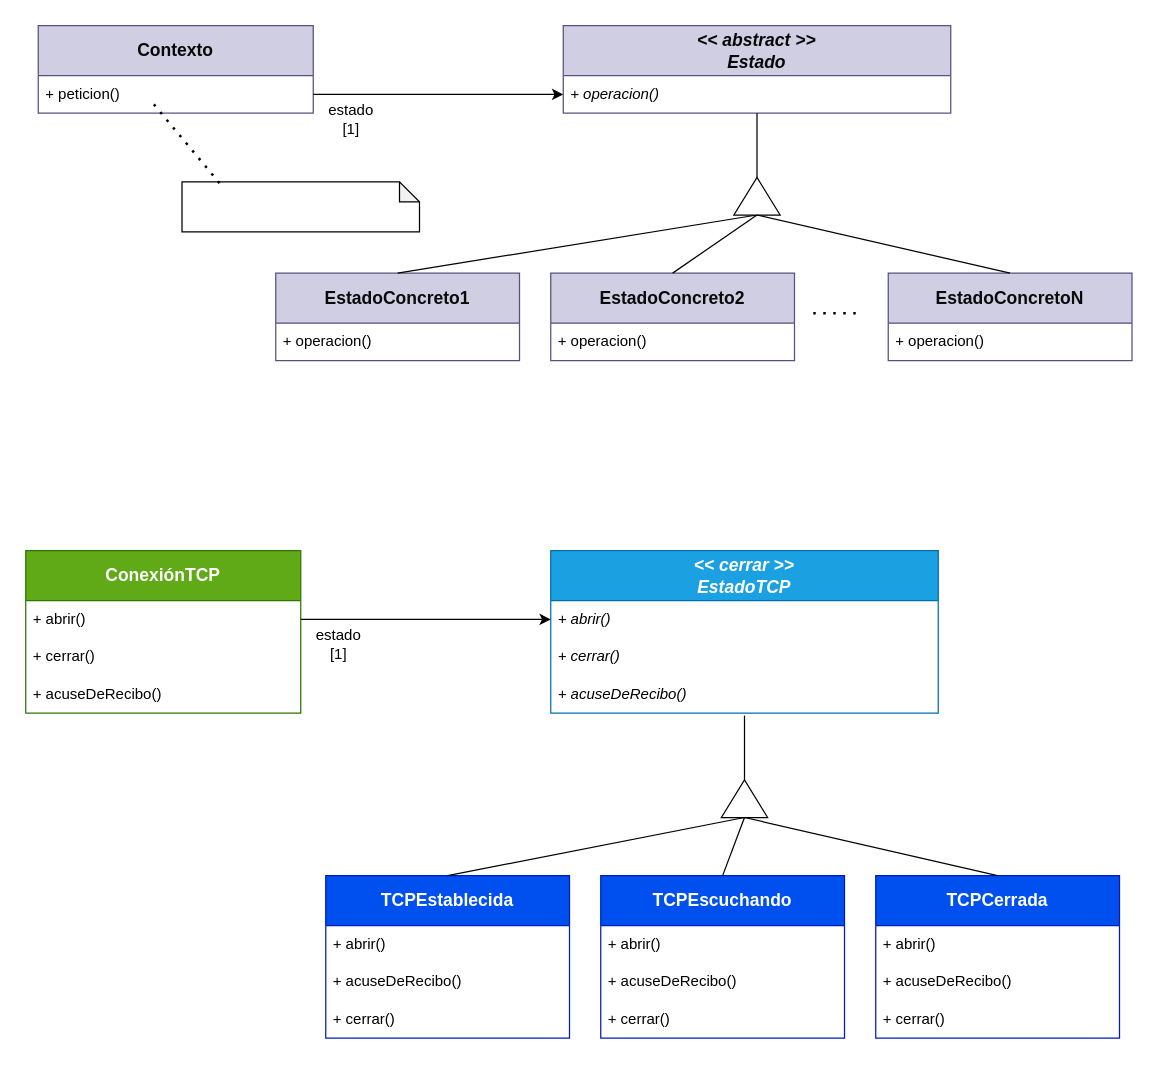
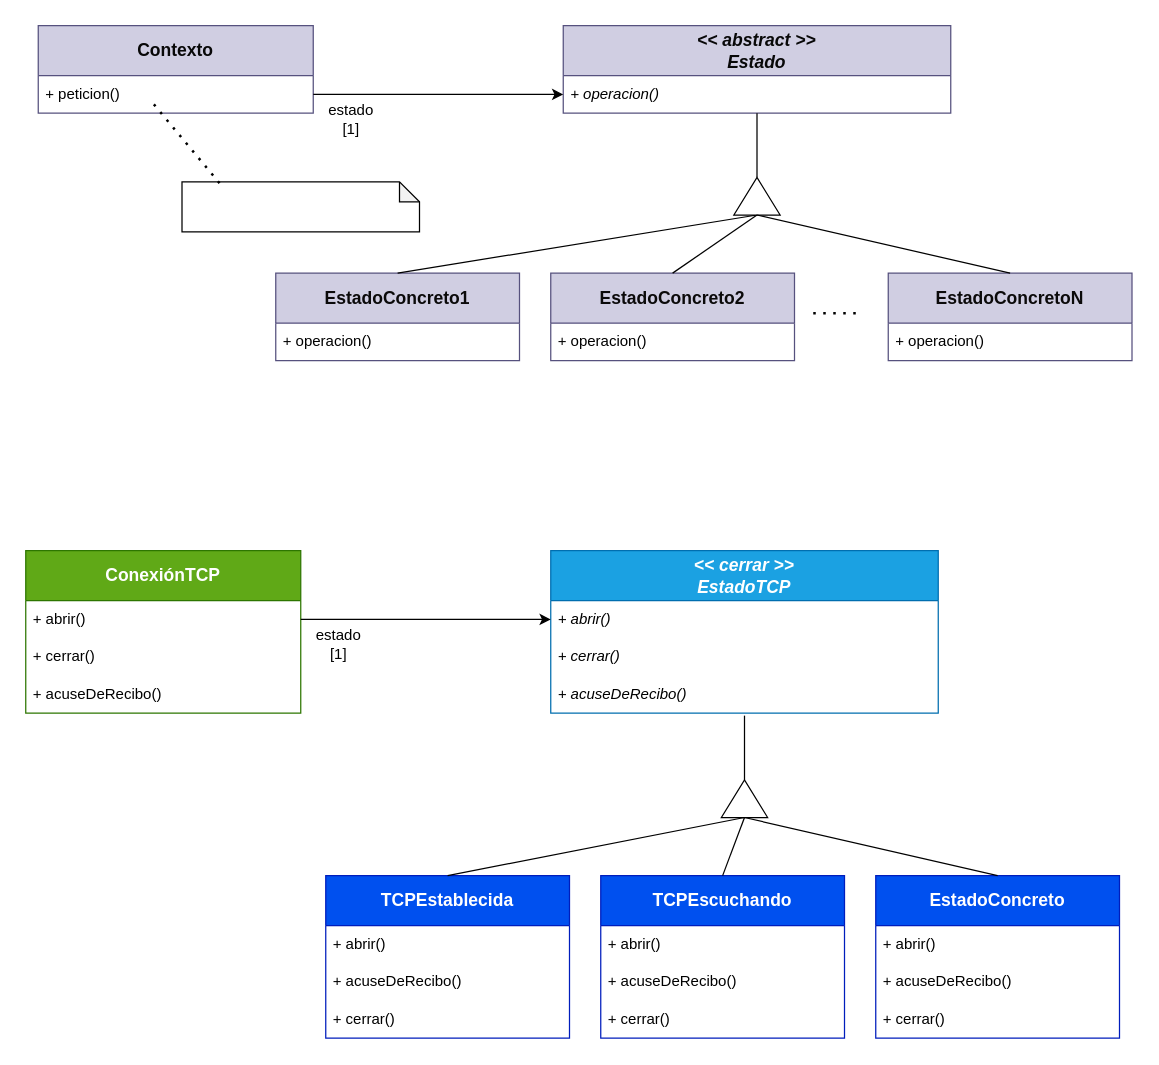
(998, 901) -> (998, 901)
